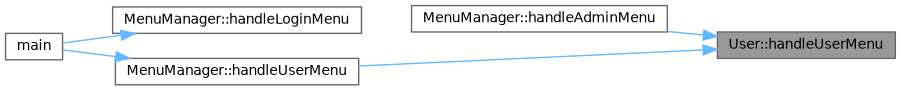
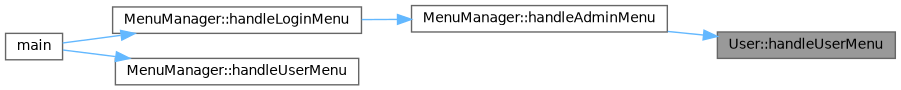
none -> (380, 20)
(531, 58) -> none
